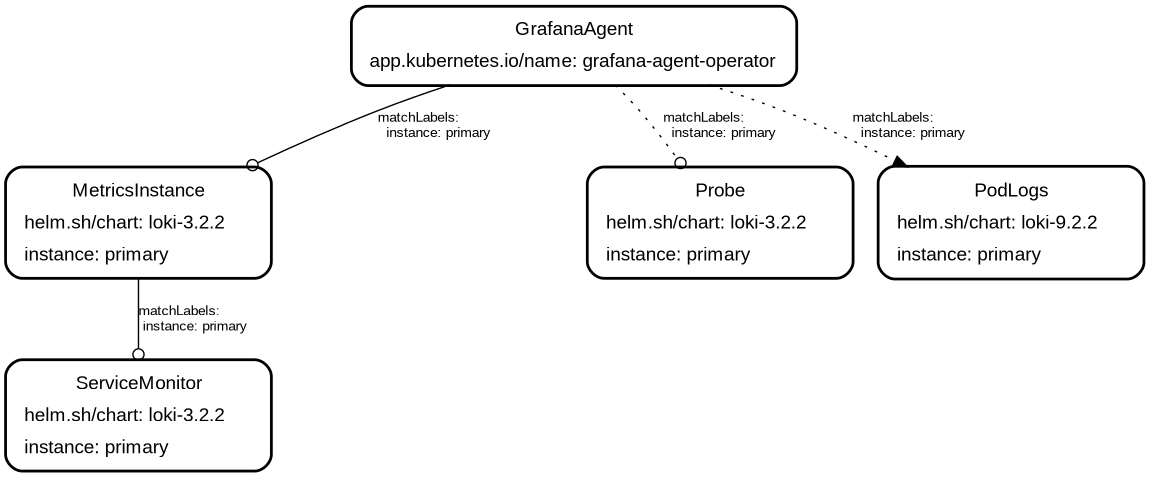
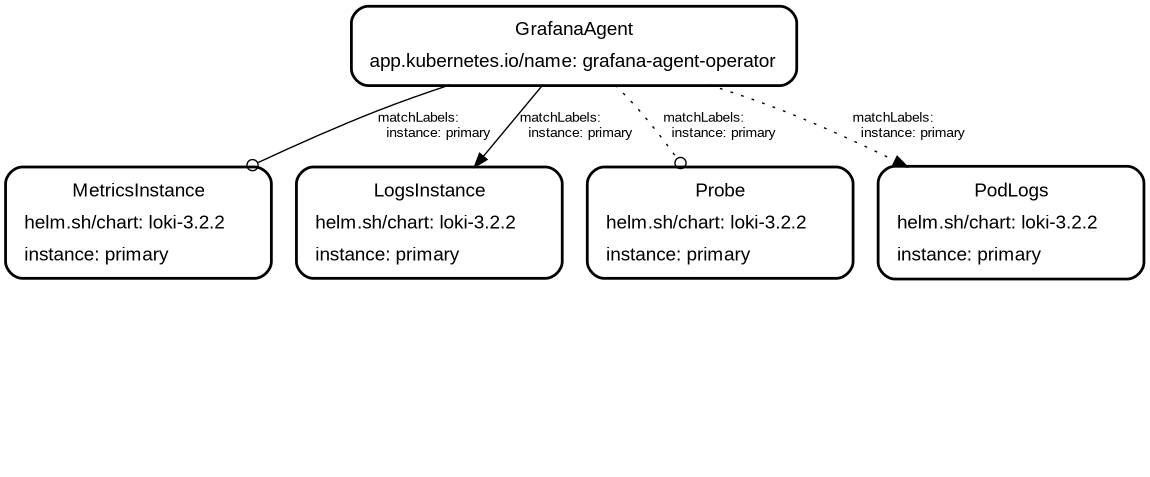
none -> (429, 223)
(1010, 223) -> (1010, 223)
(138, 415) -> none
